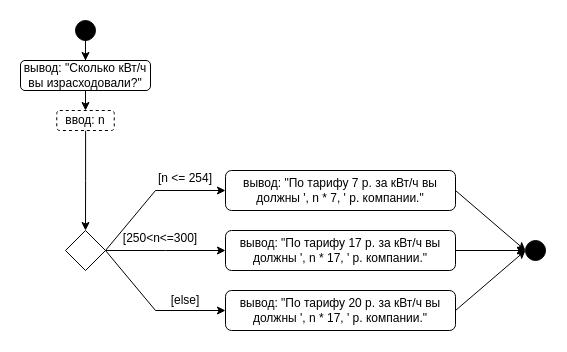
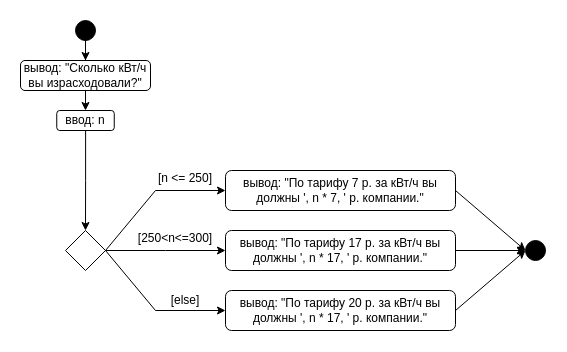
(86, 121) -> (86, 121)
(186, 179) -> (186, 179)
(161, 238) -> (176, 238)
